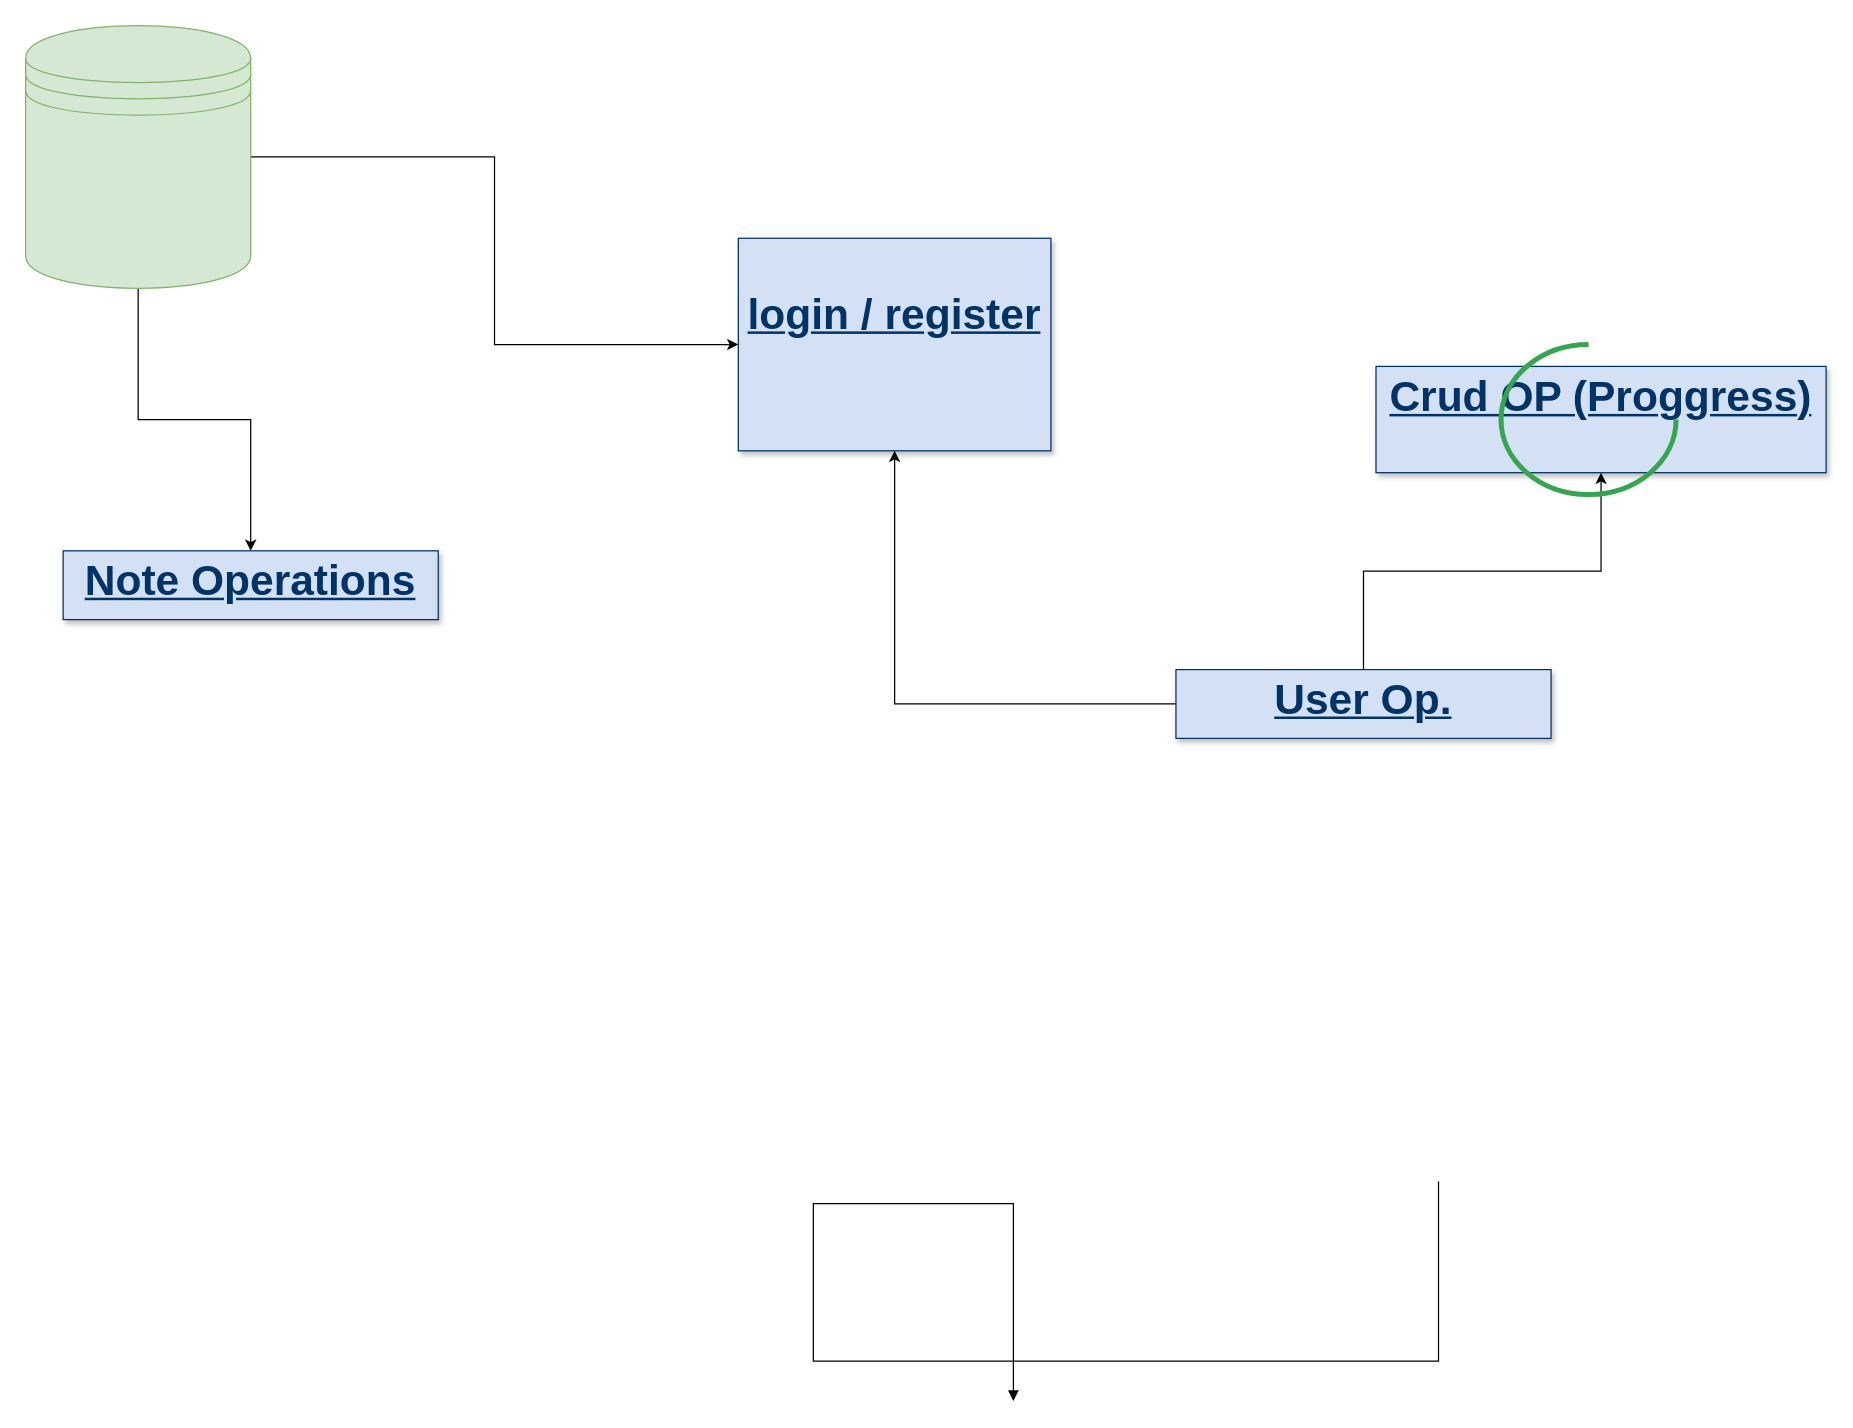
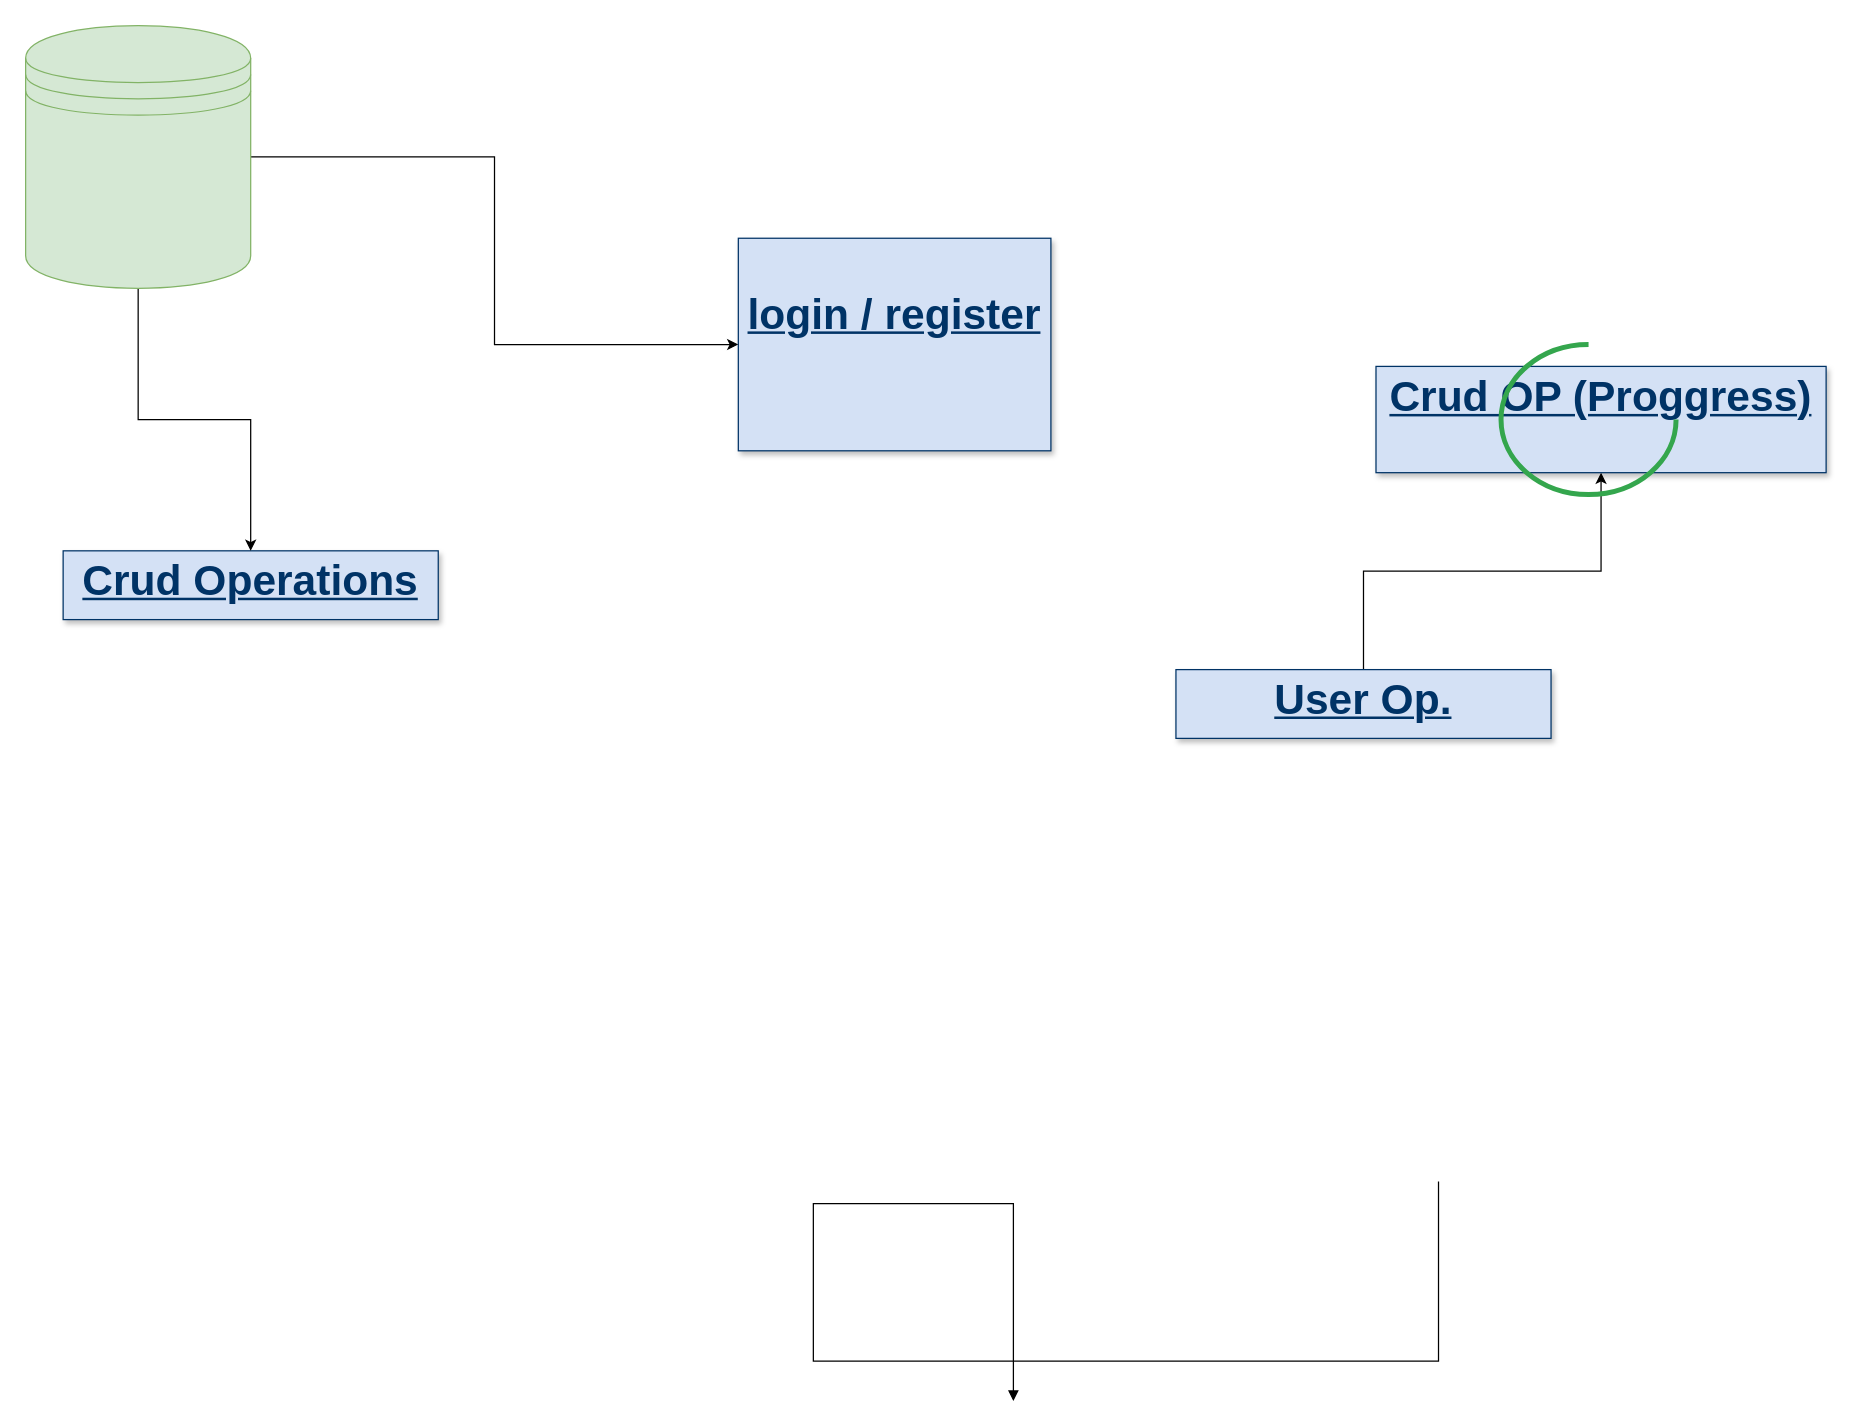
(122, 560) -> (122, 560)
(912, 704) -> none
